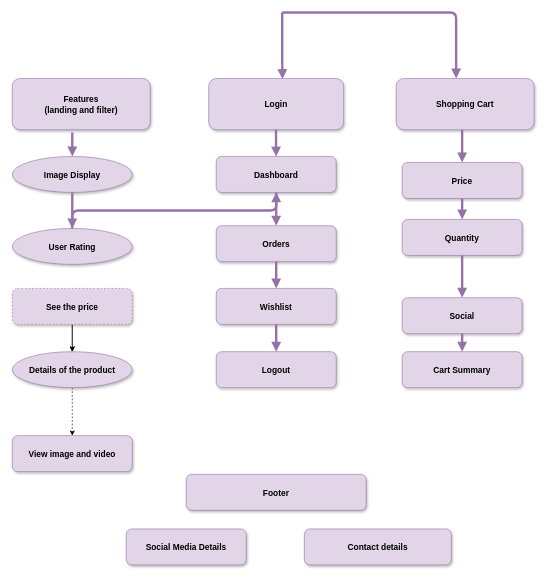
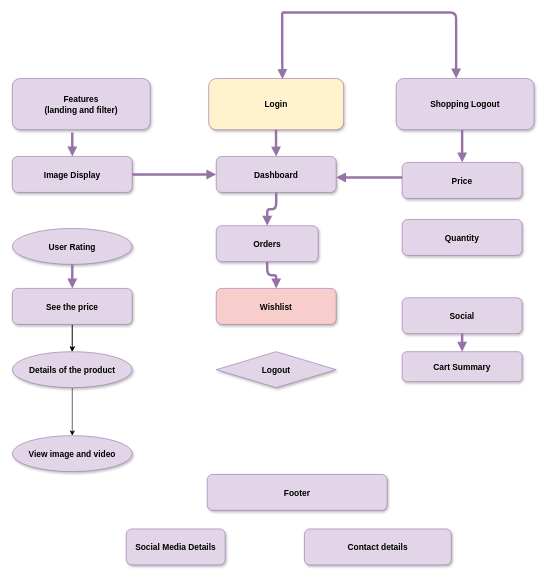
(276, 104) -> (276, 104)
(465, 104) -> (465, 104)
(72, 174) -> (72, 174)
(72, 200) -> (168, 174)
(462, 207) -> (375, 177)
(169, 210) -> (72, 273)
(276, 244) -> (267, 244)
(462, 270) -> none
(72, 306) -> (72, 306)
(276, 306) -> (276, 306)
(276, 334) -> none
(276, 370) -> (276, 370)
(462, 370) -> (462, 367)
(72, 410) -> (72, 410)
(72, 454) -> (72, 454)
(276, 492) -> (297, 492)
(186, 547) -> (176, 547)
